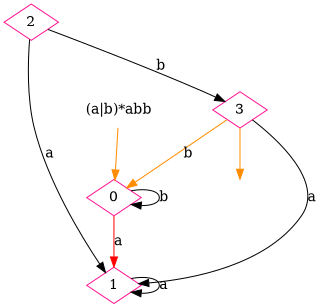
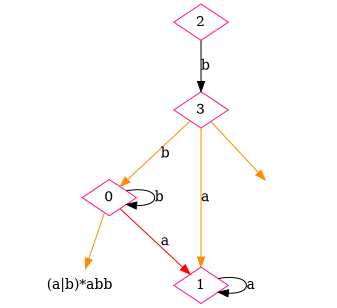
(117, 149) -> (97, 236)
(44, 158) -> none
(283, 236) -> (201, 193)
